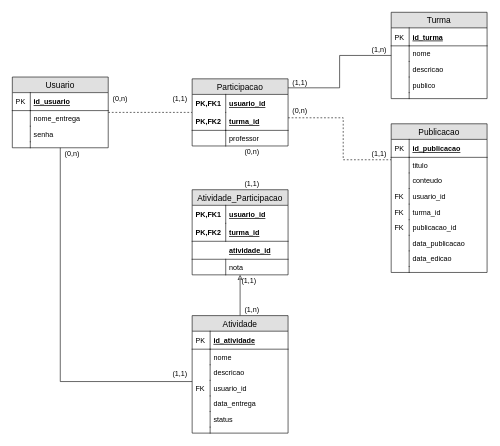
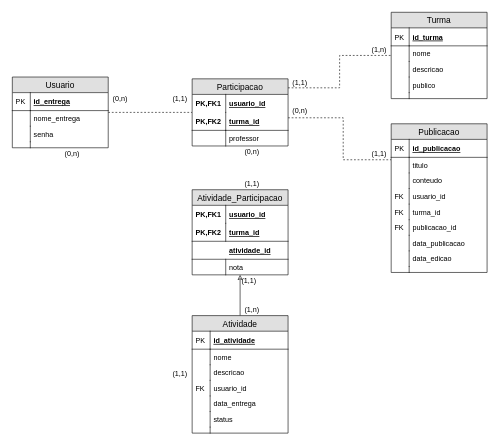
(340, 73) -> (340, 73)
(52, 102) -> (53, 102)
(60, 331) -> none
